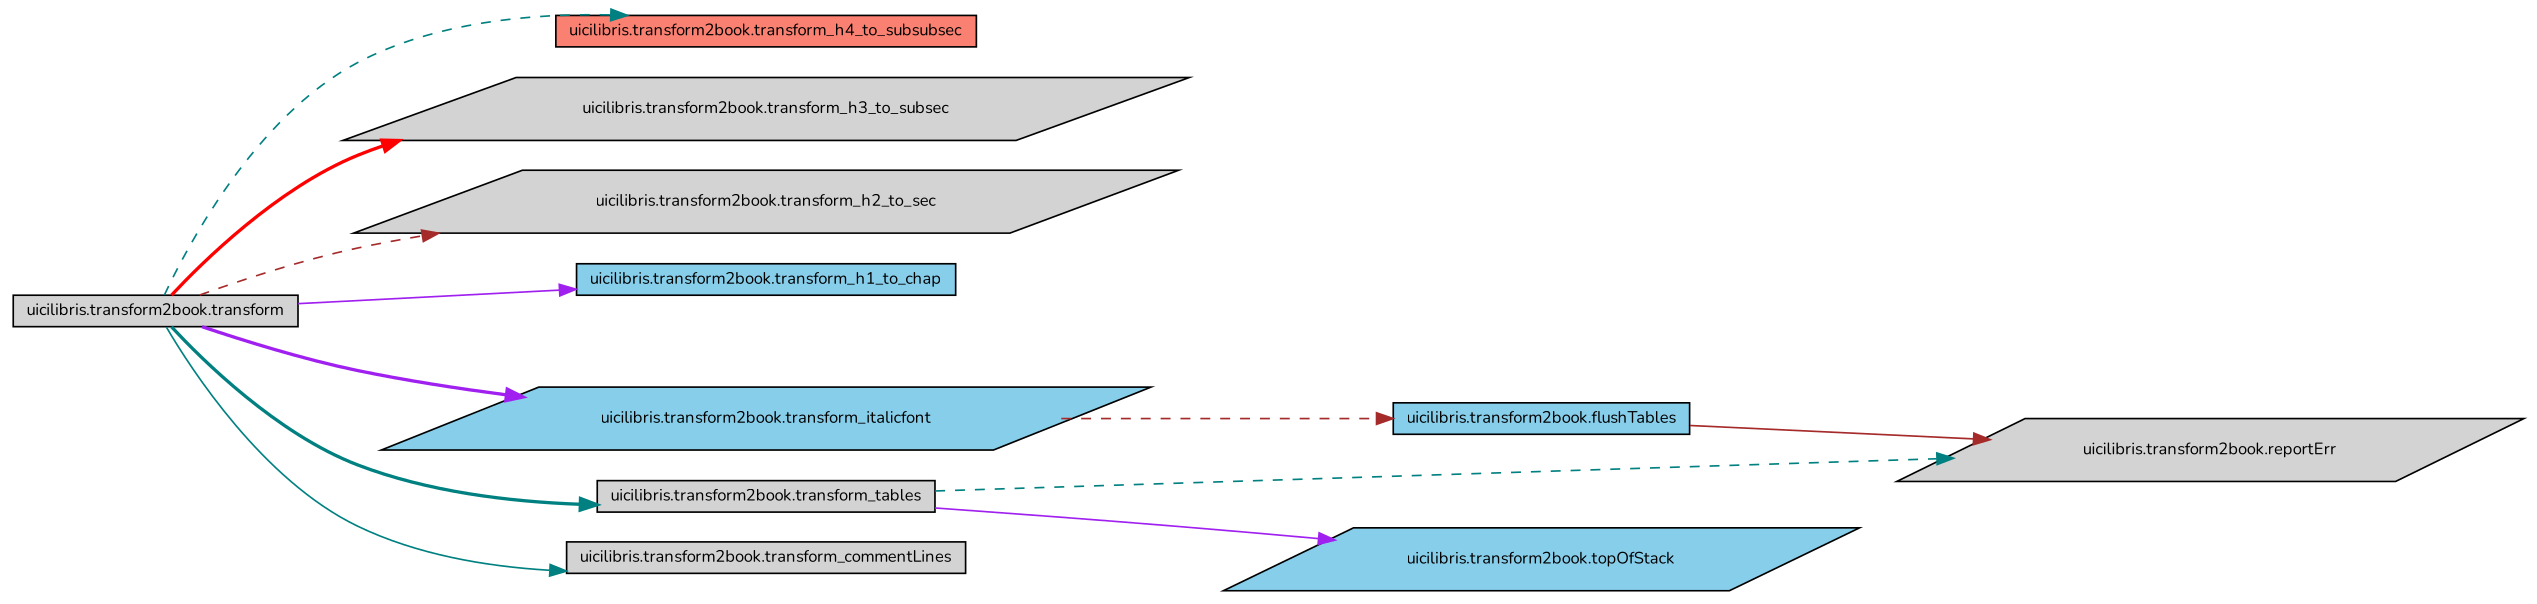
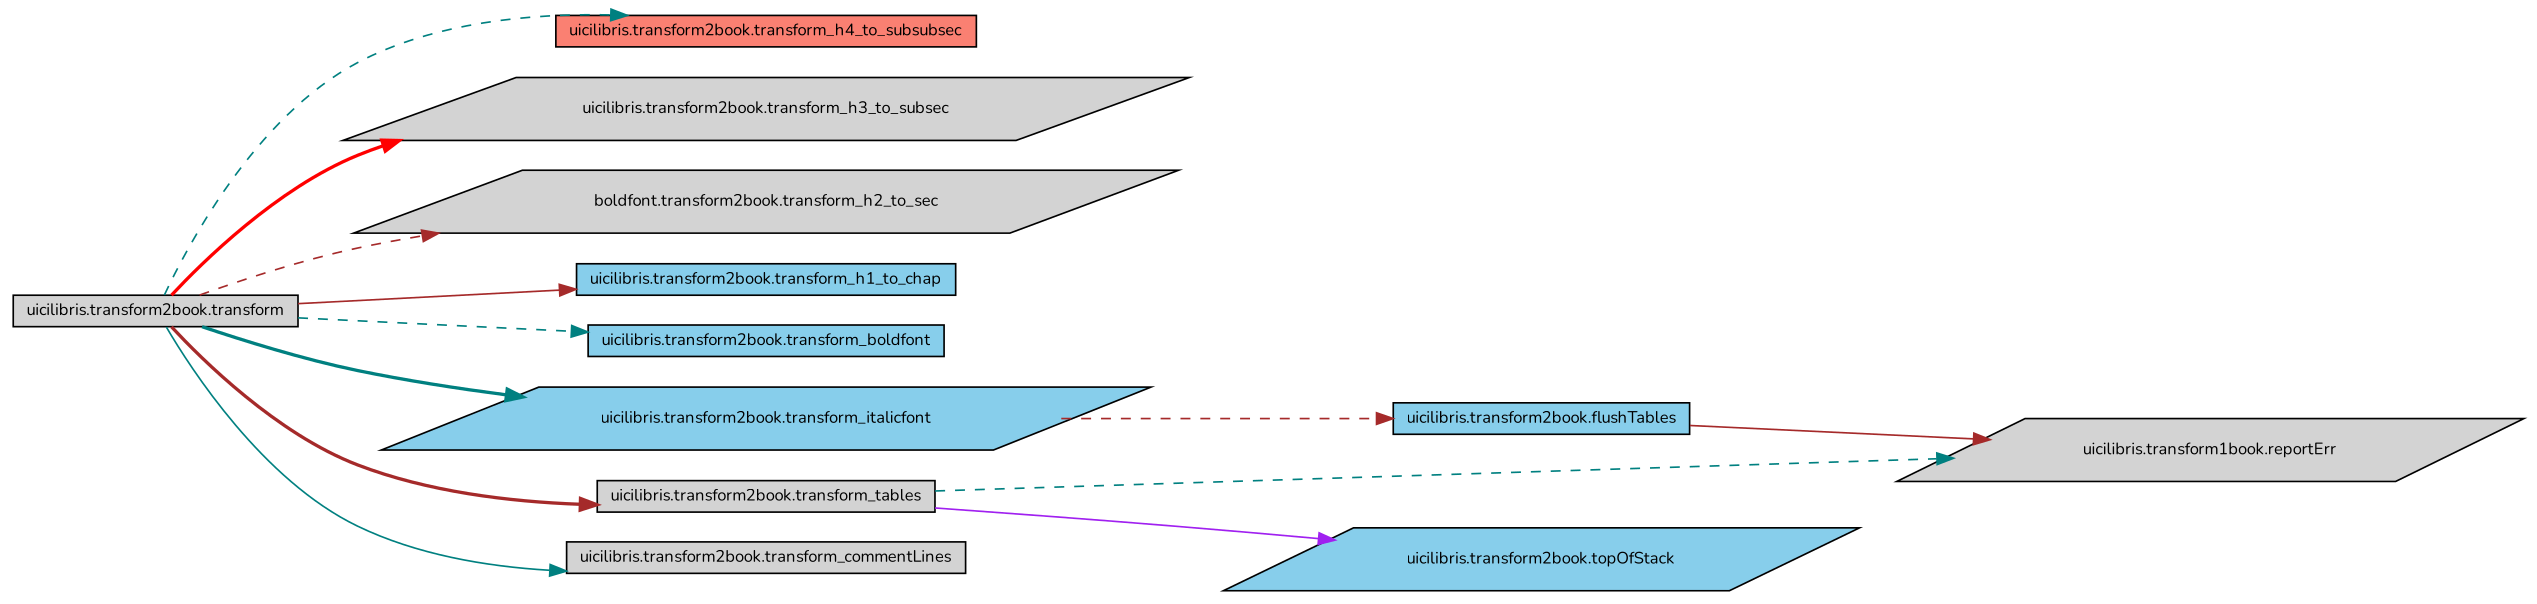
(766, 202) -> (766, 202)
(429, 297) -> (429, 297)
none -> (766, 341)
(352, 369) -> (352, 369)
(2210, 450) -> (2210, 450)
(354, 464) -> (354, 464)
